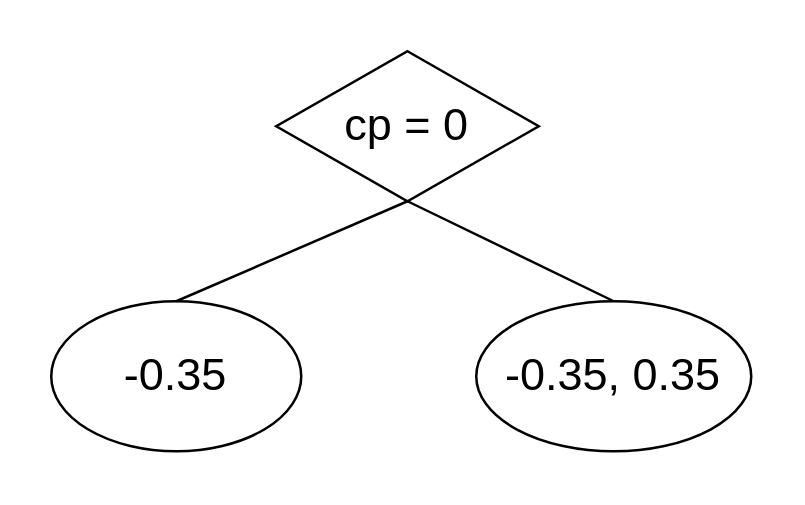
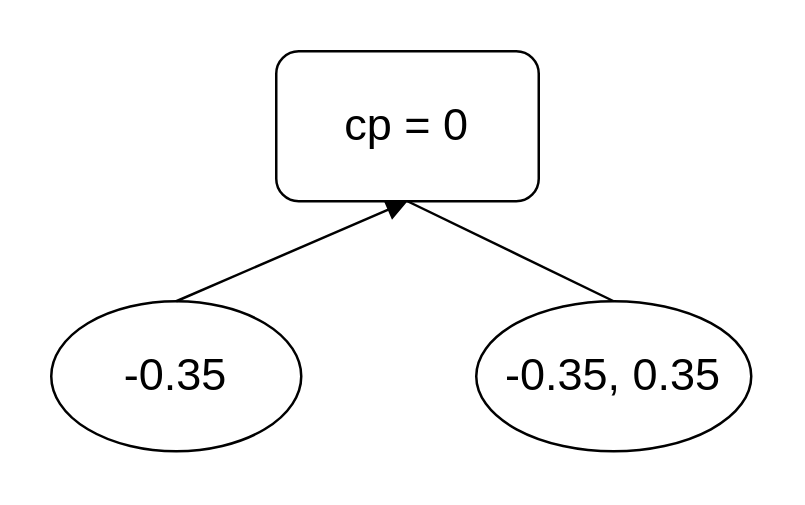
(408, 126) -> (408, 126)
(396, 206) -> (387, 210)
